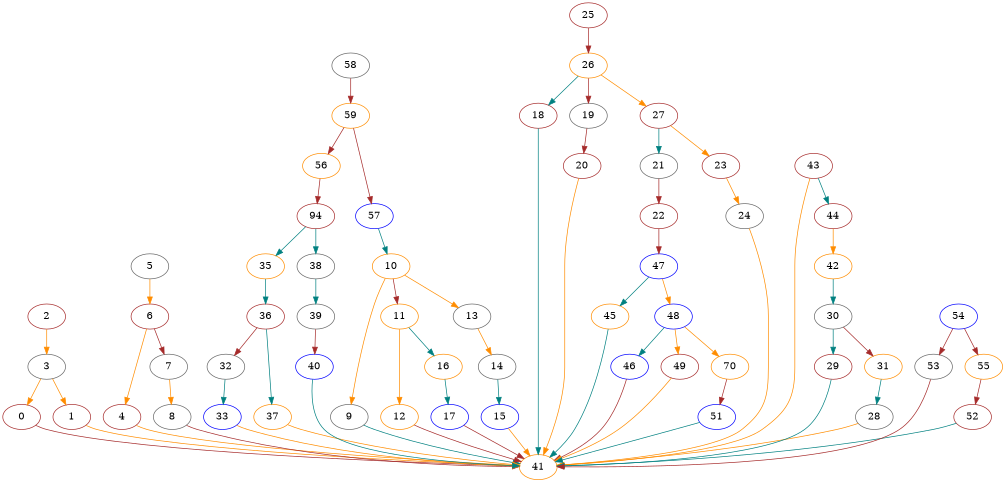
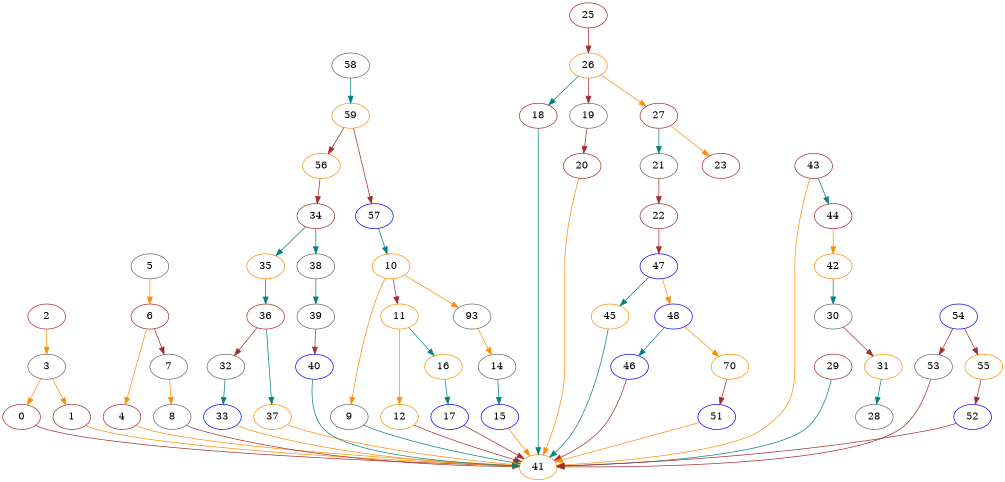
(351, 87) -> (351, 87)
(316, 216) -> (316, 216)
(745, 216) -> none
(472, 317) -> (472, 317)
(833, 338) -> none
(680, 367) -> none
(973, 417) -> (973, 417)
(631, 441) -> (631, 441)
(727, 448) -> none
(761, 453) -> (761, 453)
